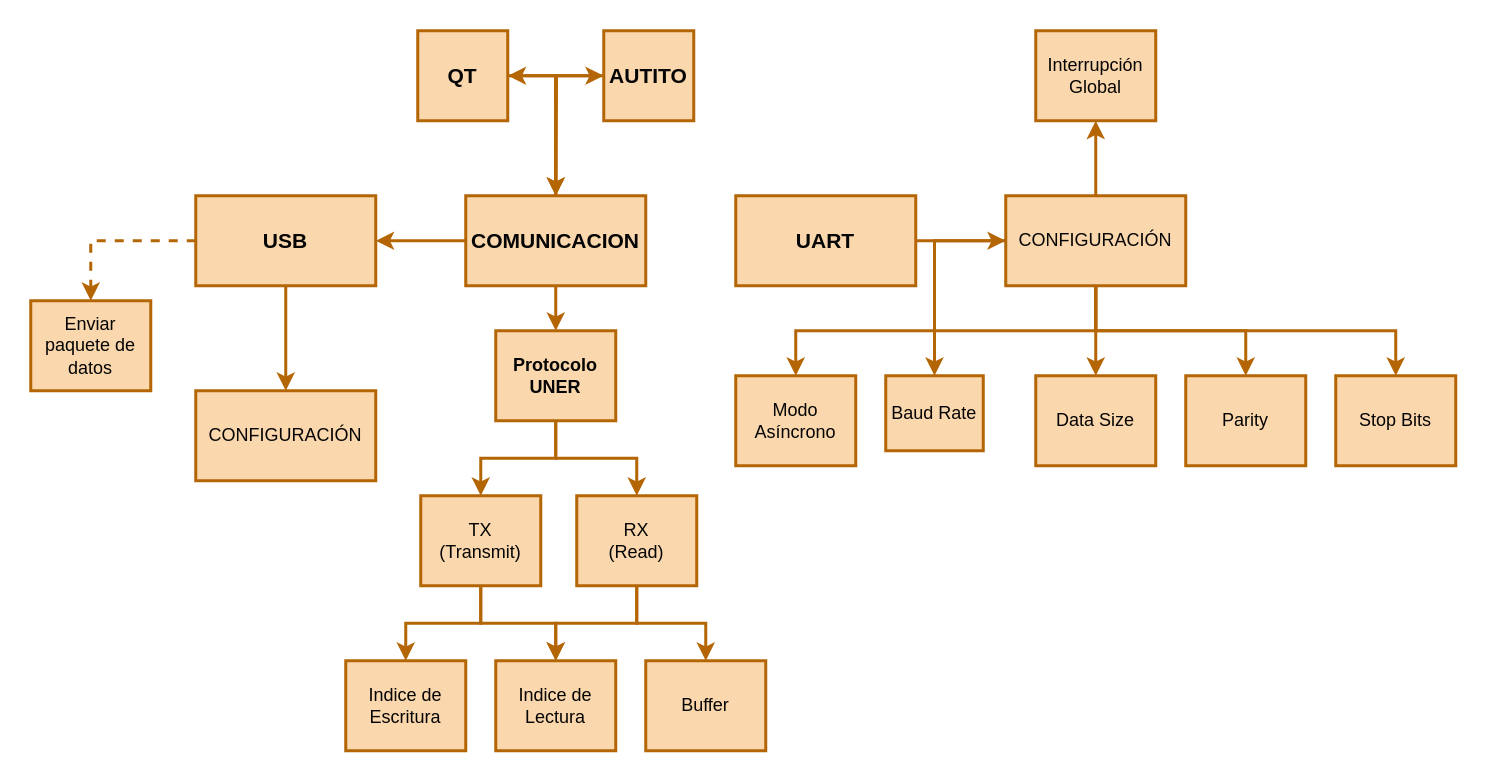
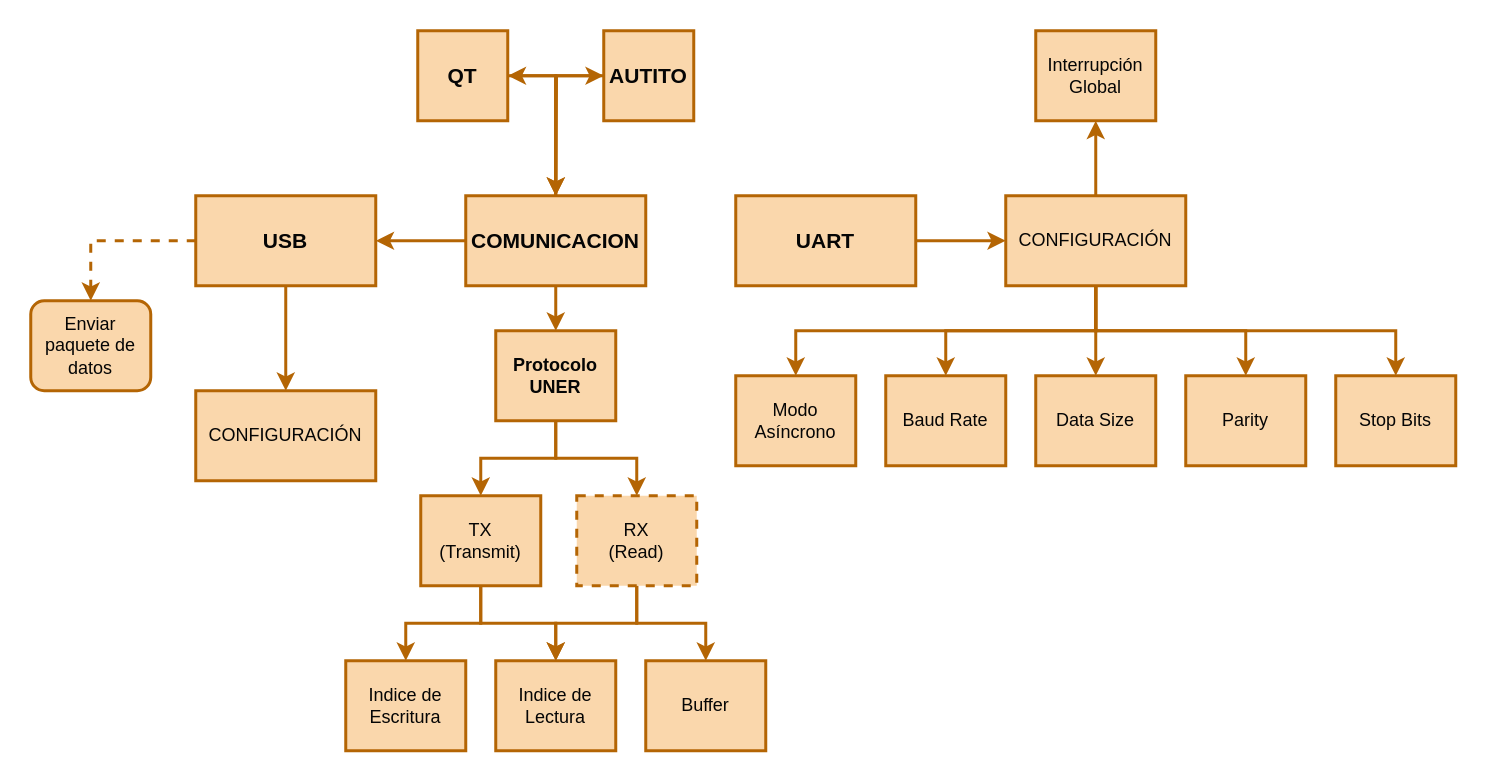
(91, 346) -> (91, 346)
(935, 413) -> (946, 421)
(637, 541) -> (637, 541)
